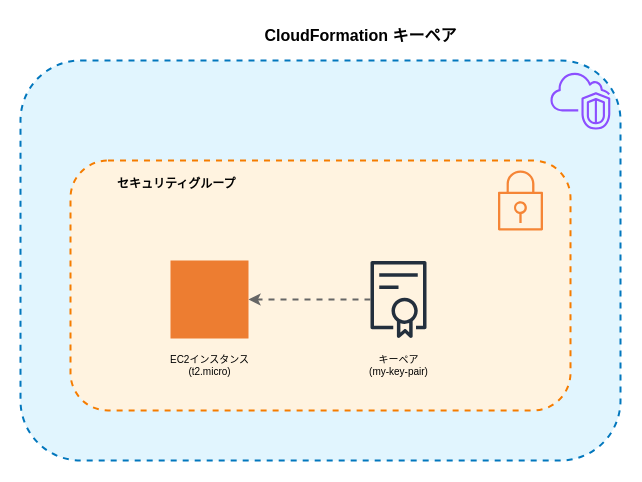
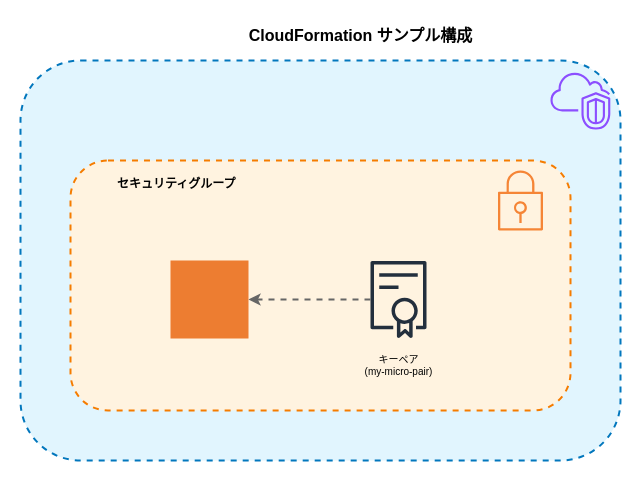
(361, 36) -> (361, 36)
(210, 366) -> none
(399, 366) -> (399, 366)
